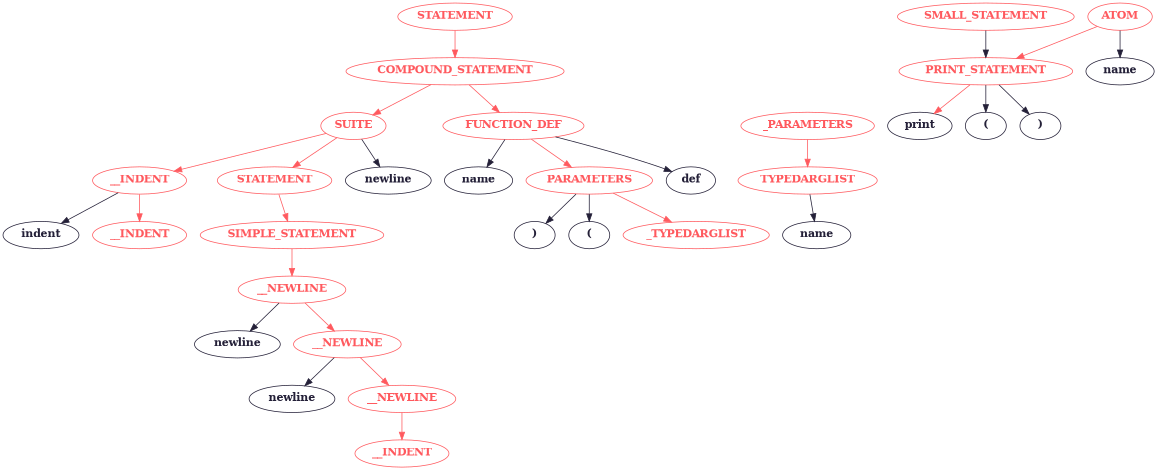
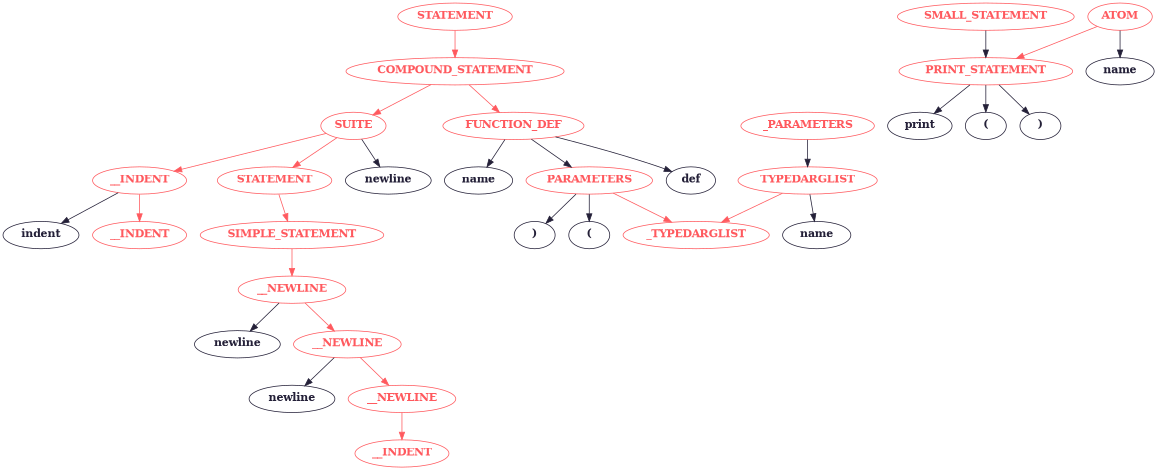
(955, 97) -> (955, 97)
(808, 149) -> (808, 149)
(548, 151) -> (548, 151)
none -> (755, 206)
